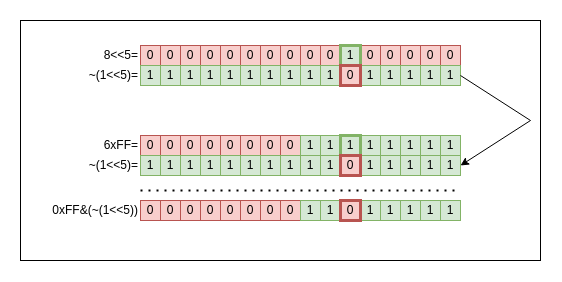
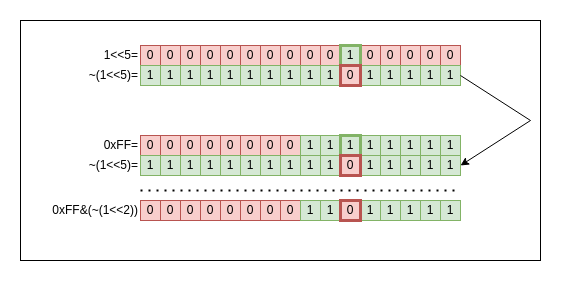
(122, 56) -> (122, 56)
(122, 146) -> (122, 146)
(91, 211) -> (91, 211)
